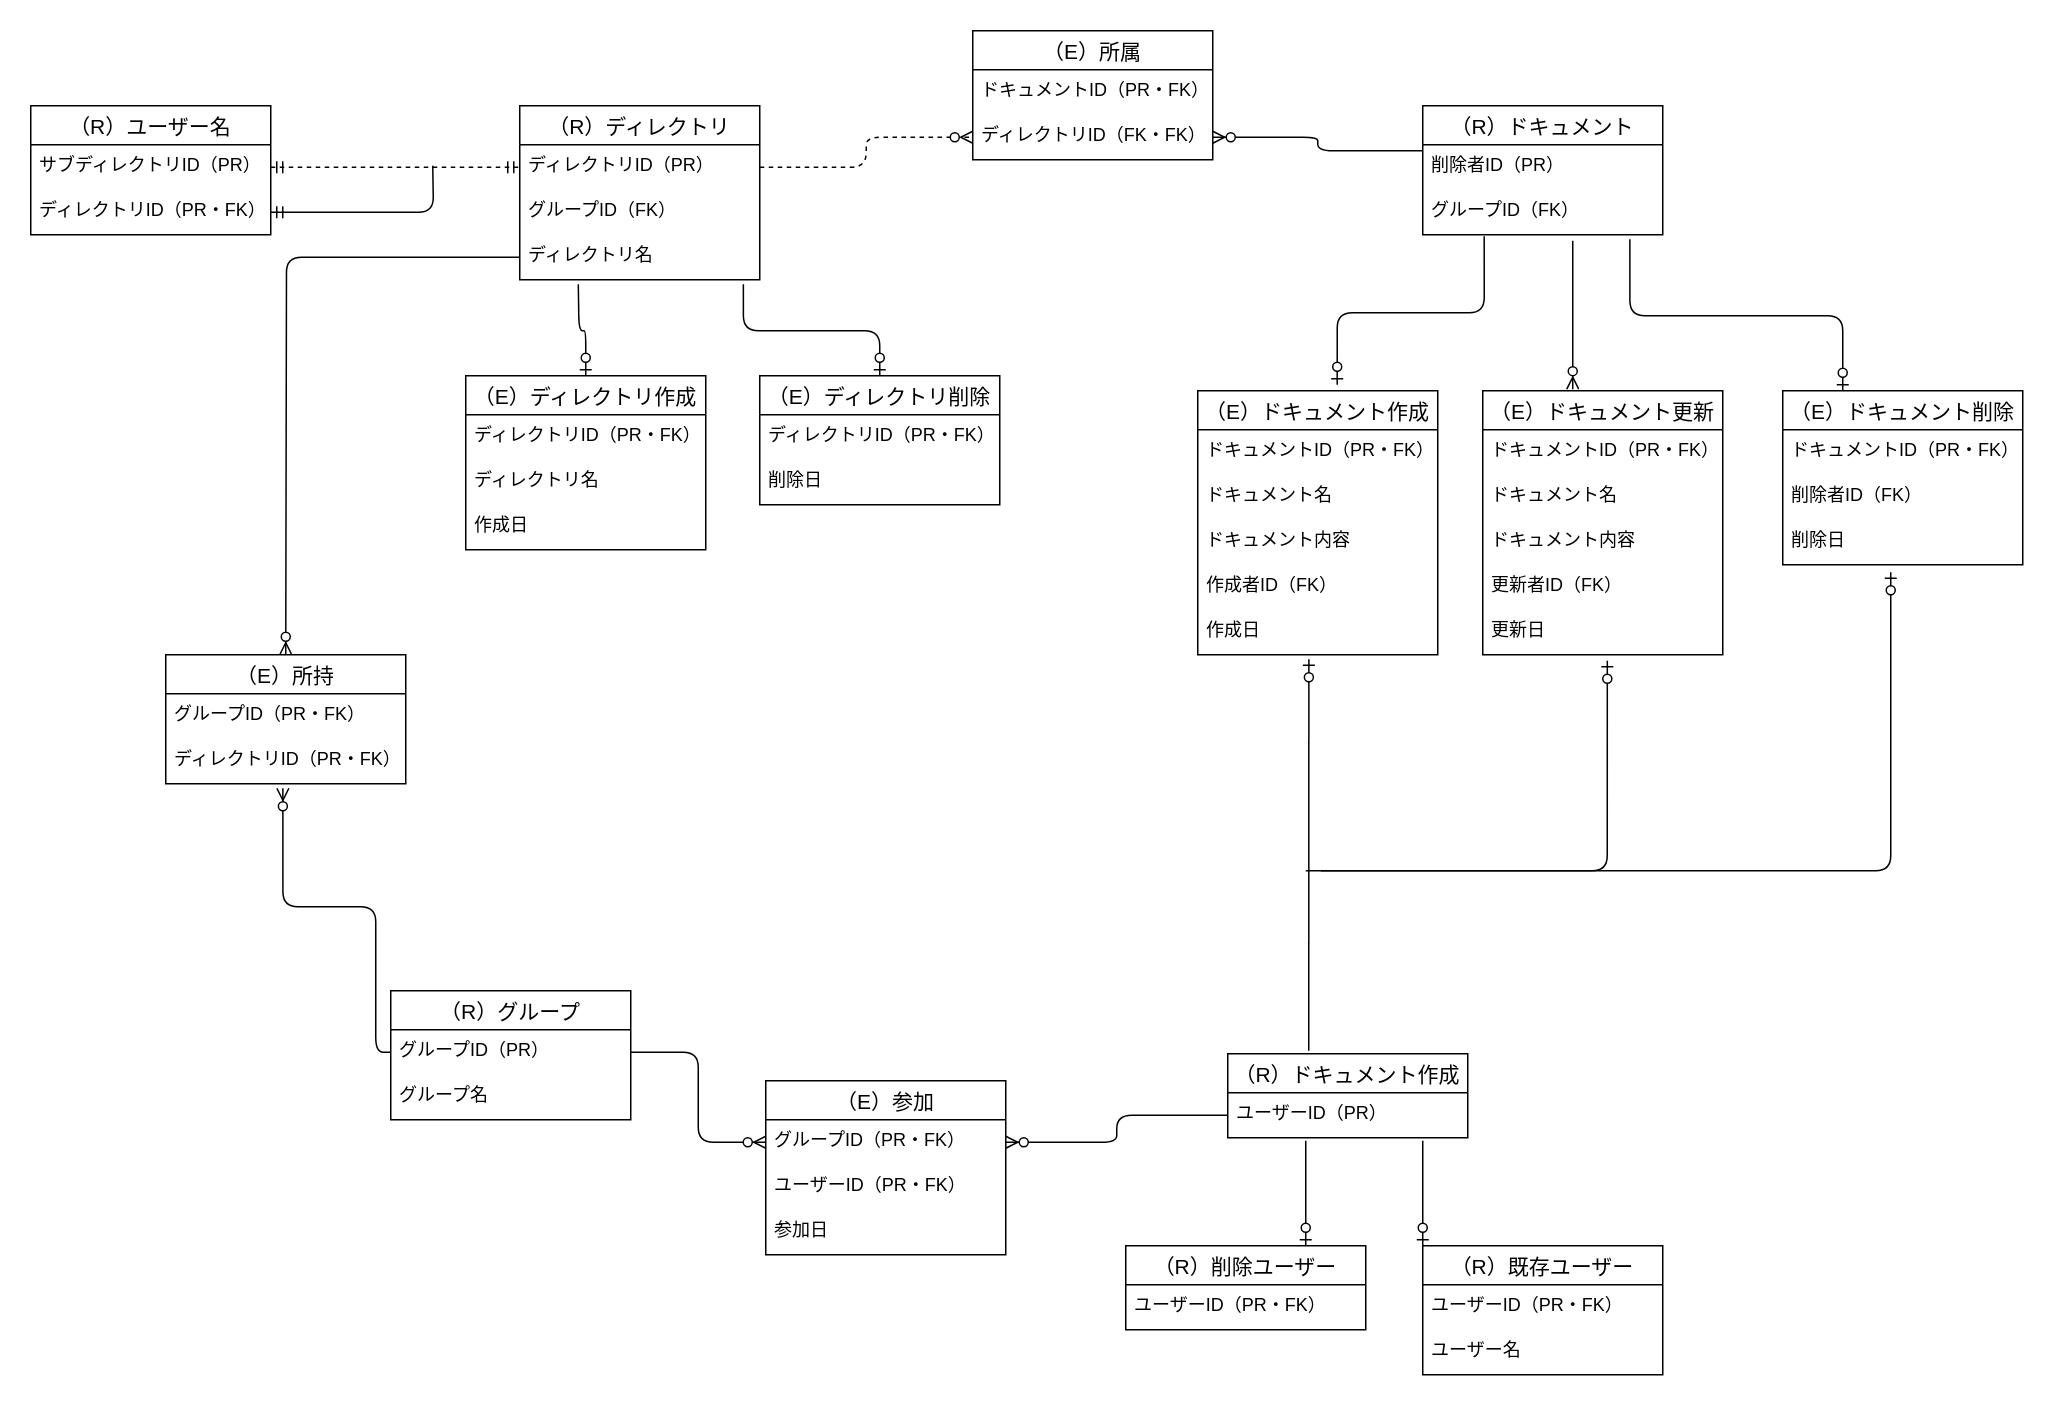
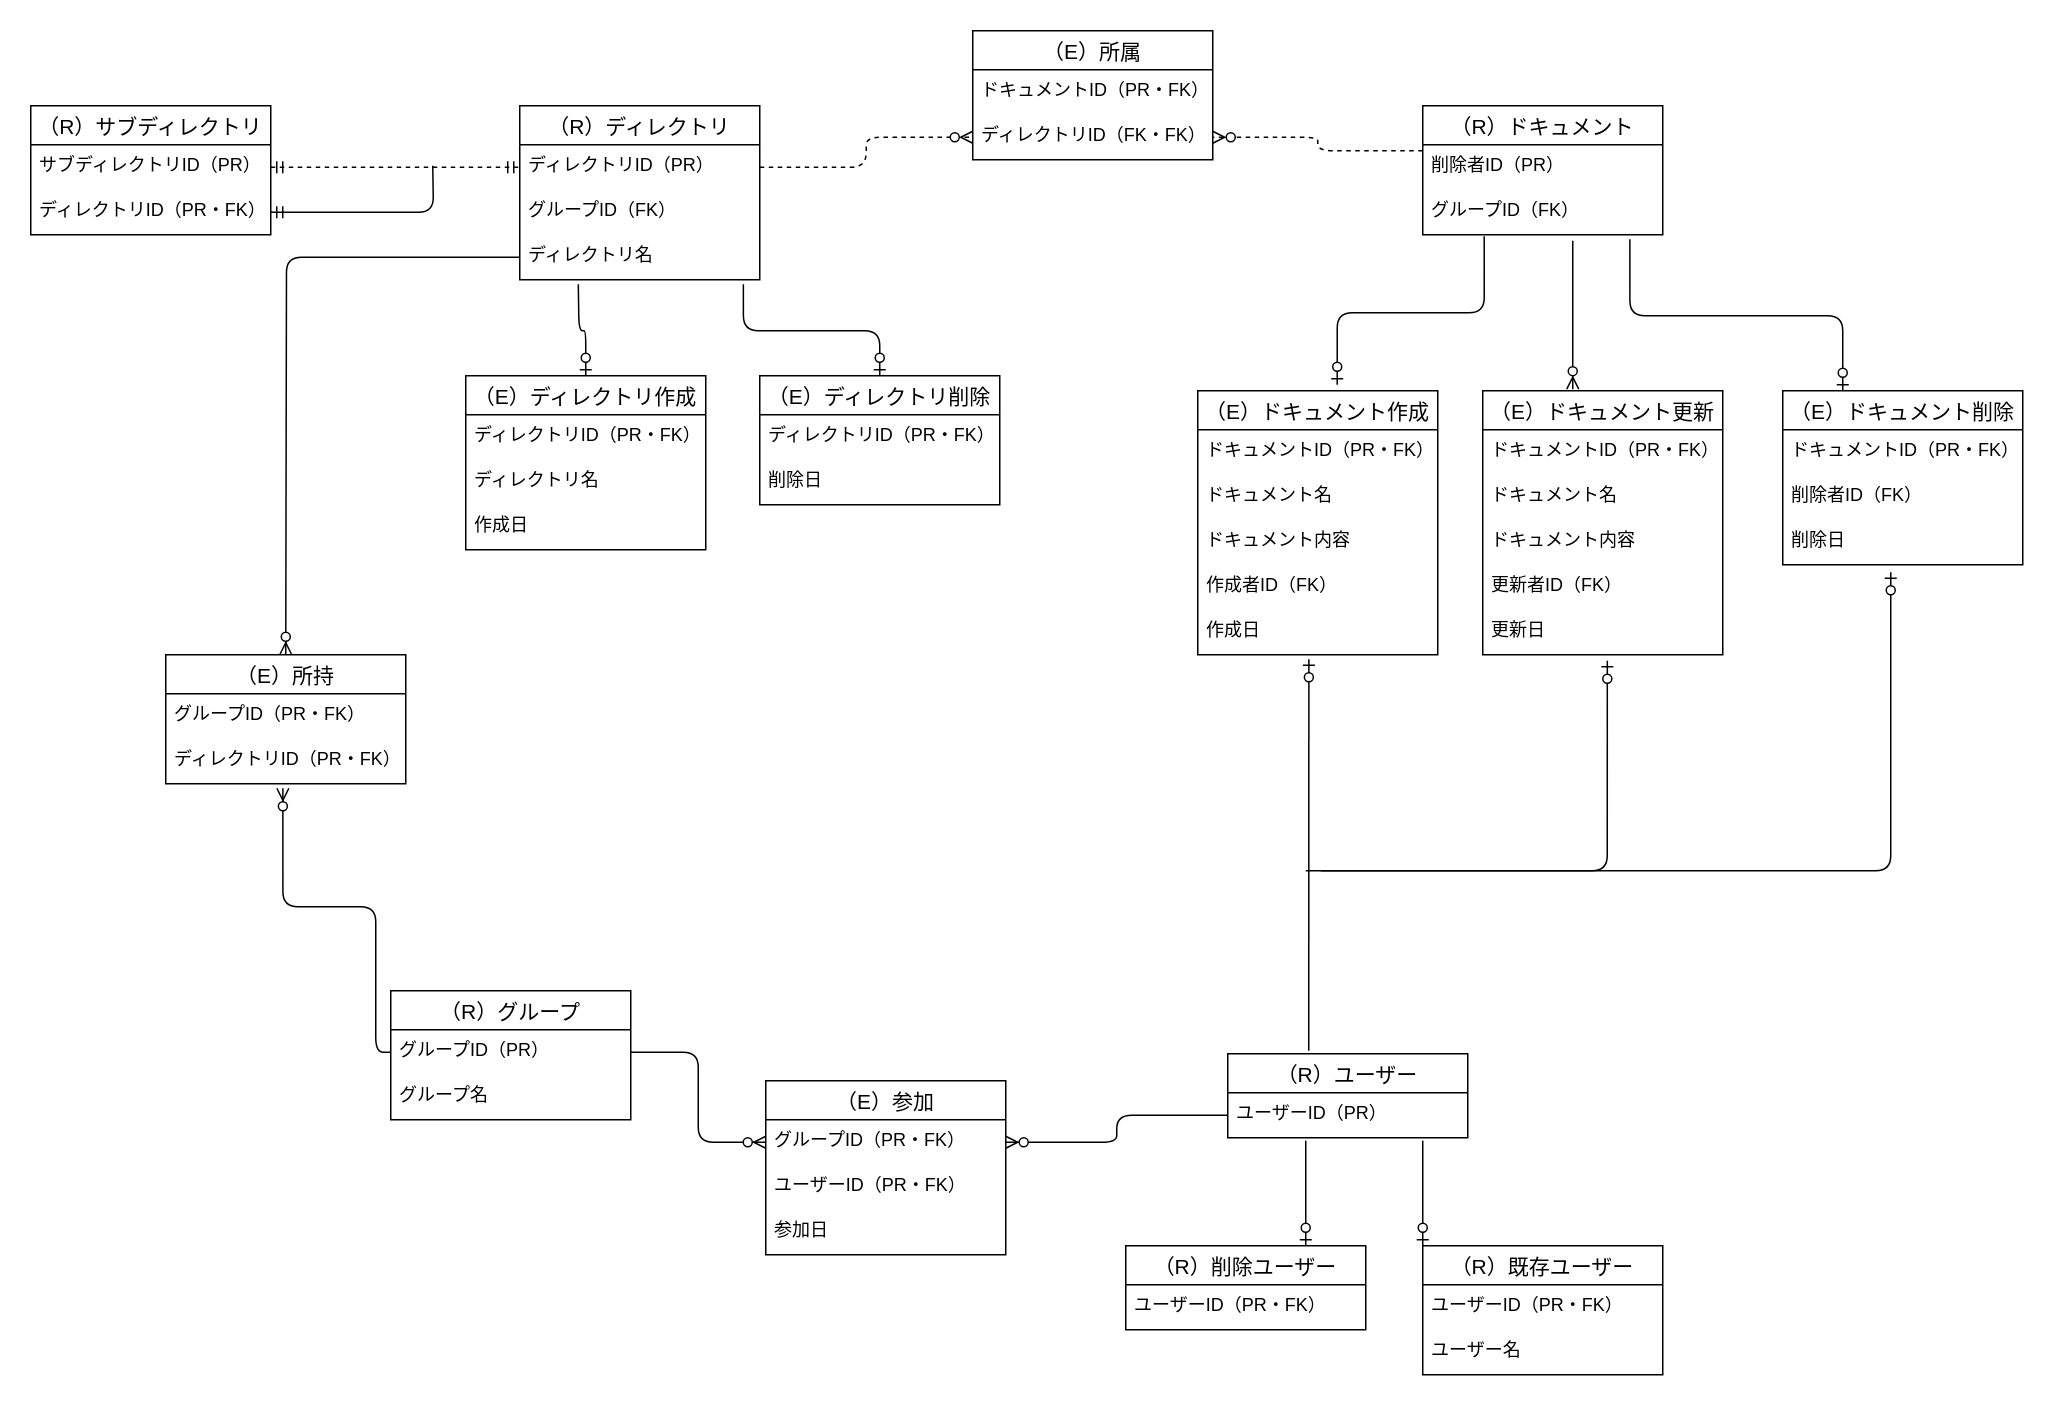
(150, 127) -> (150, 127)
(1325, 150) -> (1325, 150)
(1347, 1075) -> (1347, 1075)
